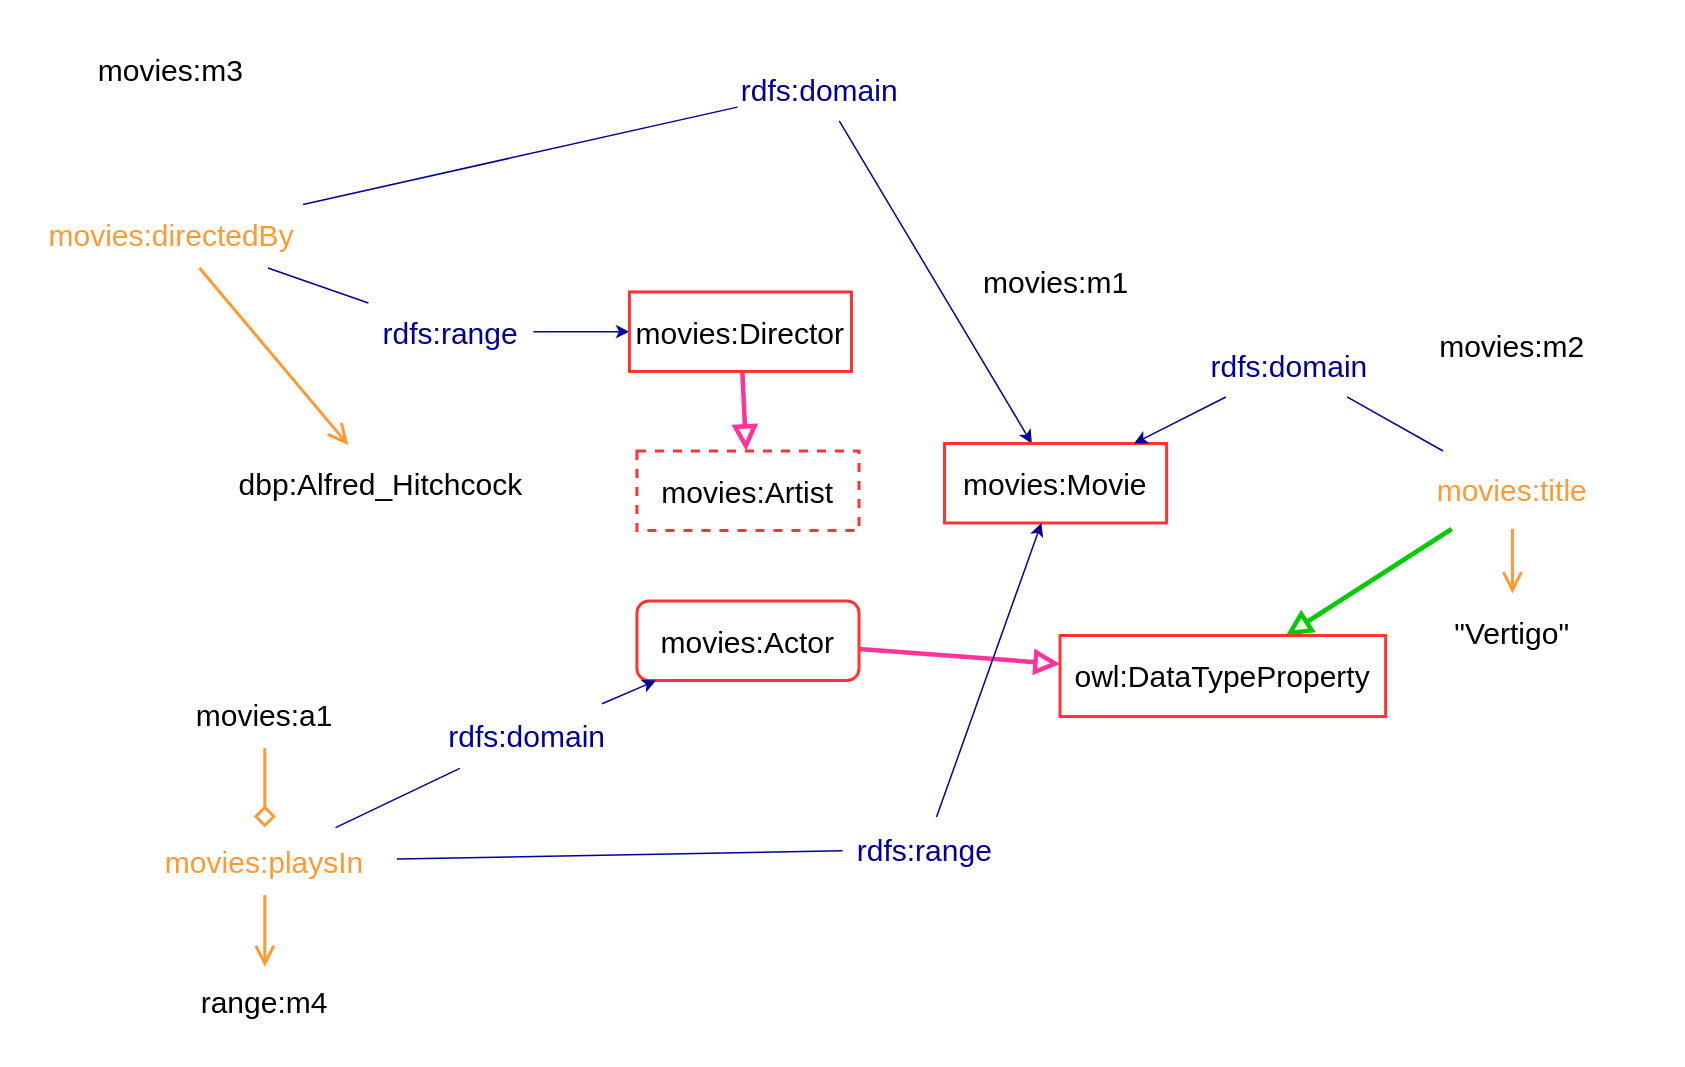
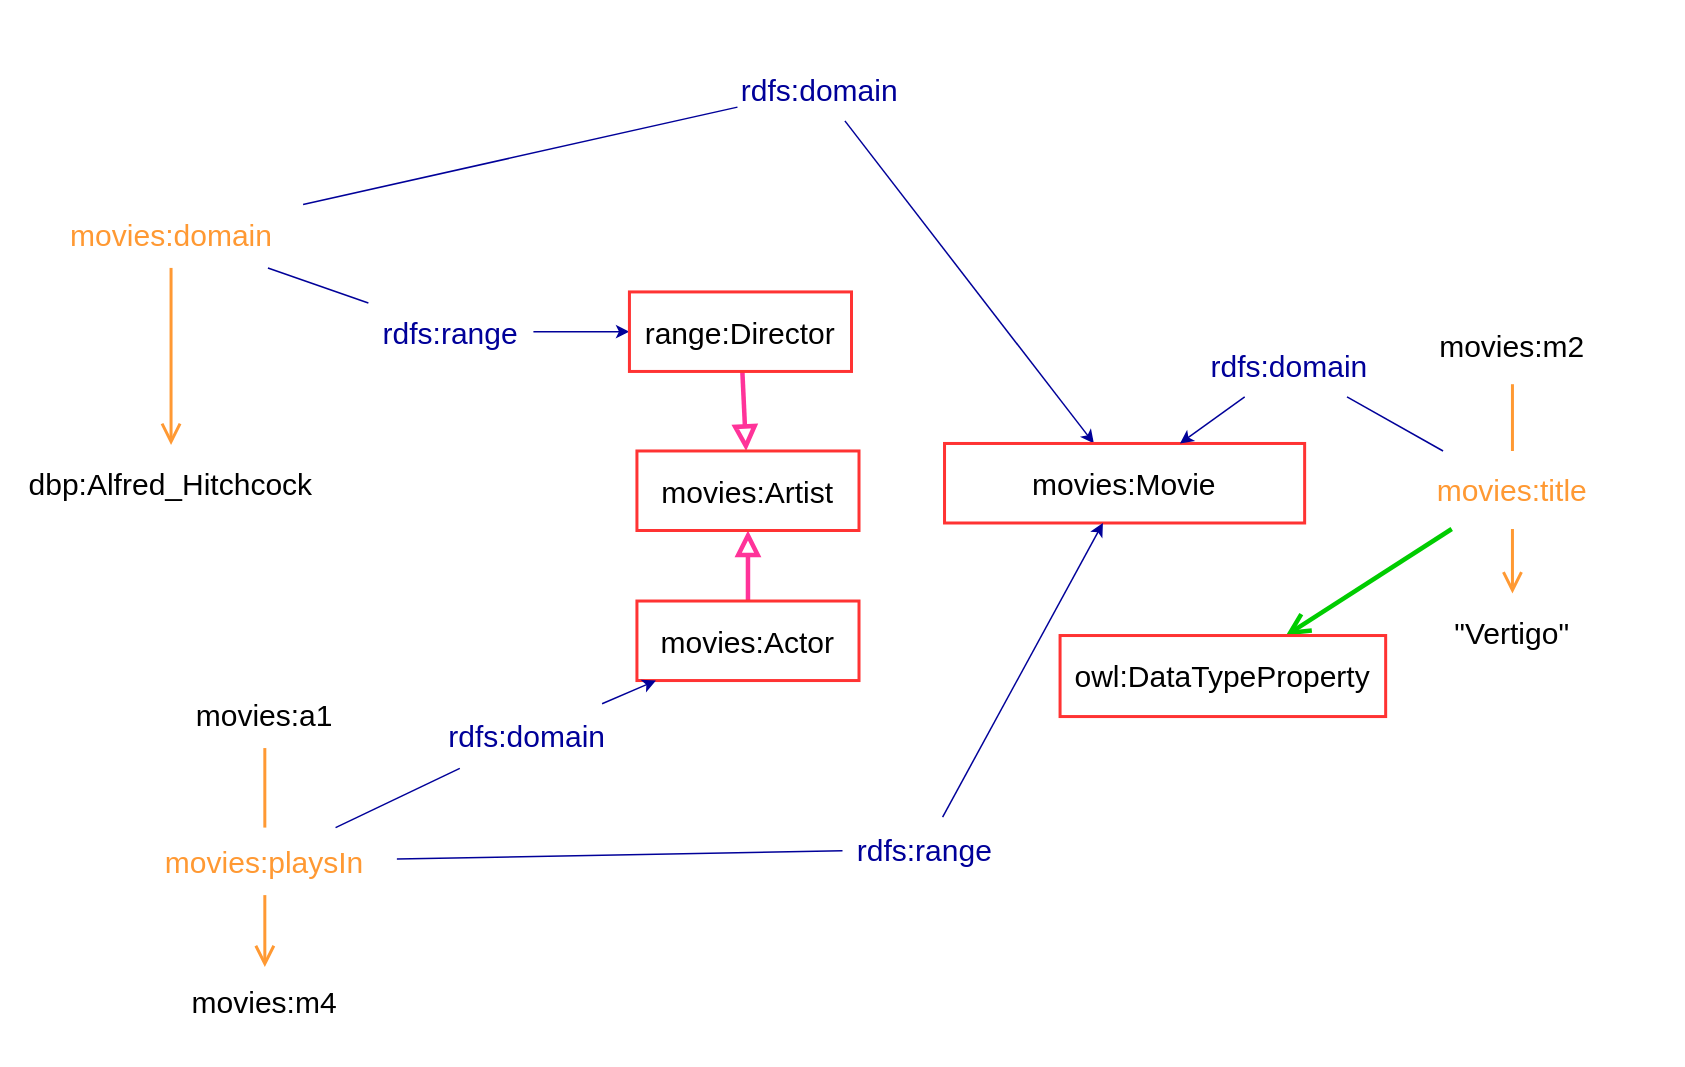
(171, 70) -> none
(172, 235) -> (172, 235)
(1055, 281) -> none
(740, 332) -> (740, 332)
none -> (1512, 417)
(1055, 483) -> (1124, 483)
(381, 484) -> (171, 484)
(748, 491) -> (748, 491)
(1307, 621) -> (1302, 625)
(748, 641) -> (748, 641)
(947, 655) -> (748, 577)
(265, 806) -> (265, 816)
(265, 1001) -> (265, 1001)
